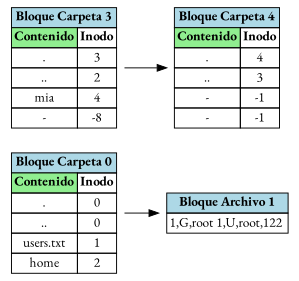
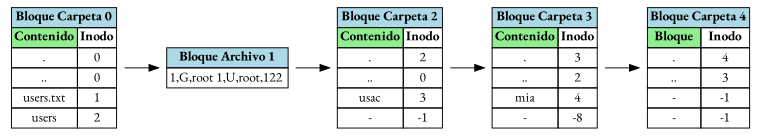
(207, 36) -> (674, 36)
none -> (390, 68)
(44, 263) -> (44, 118)
